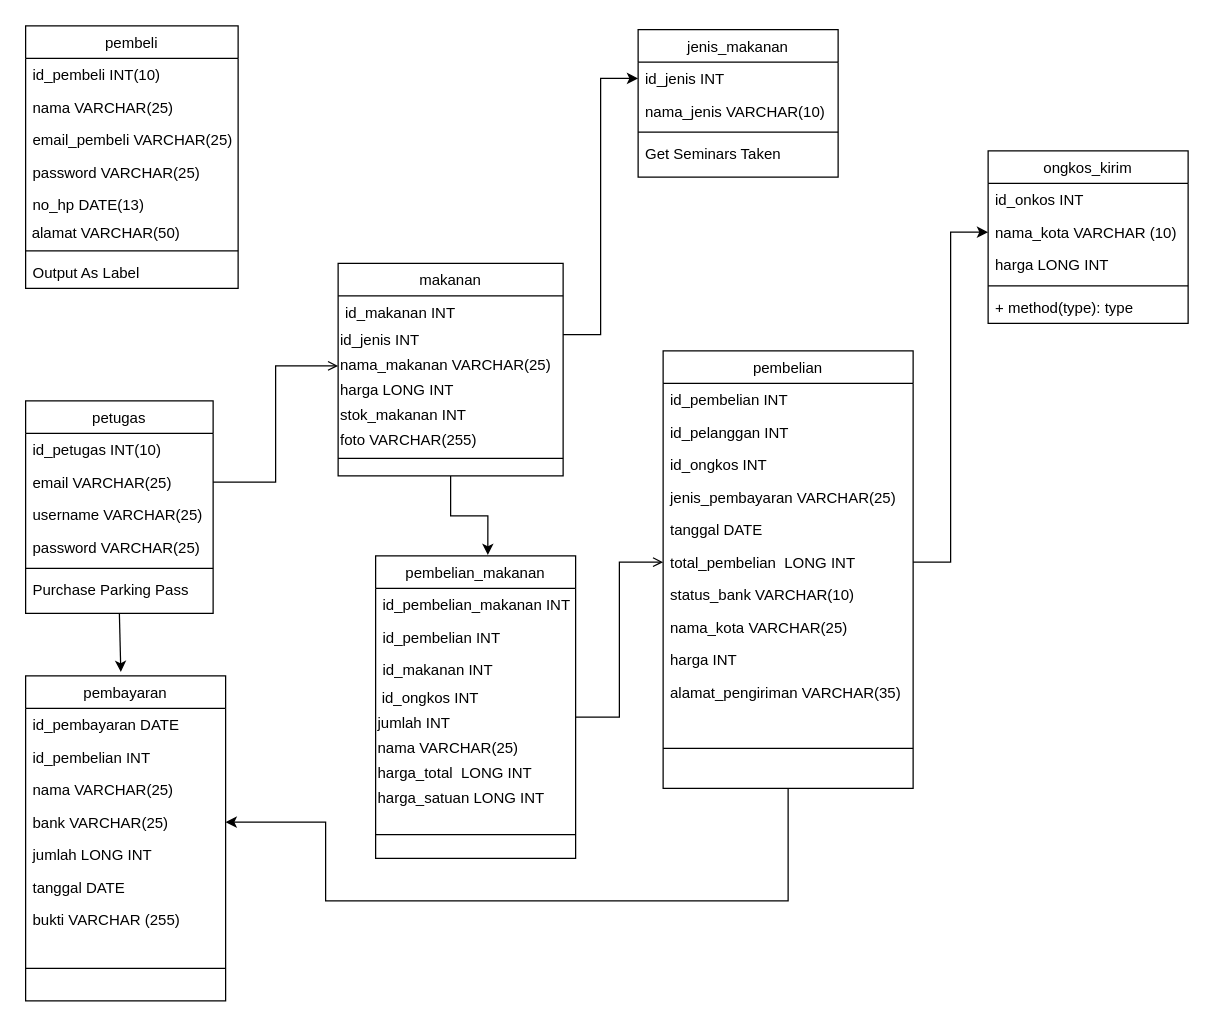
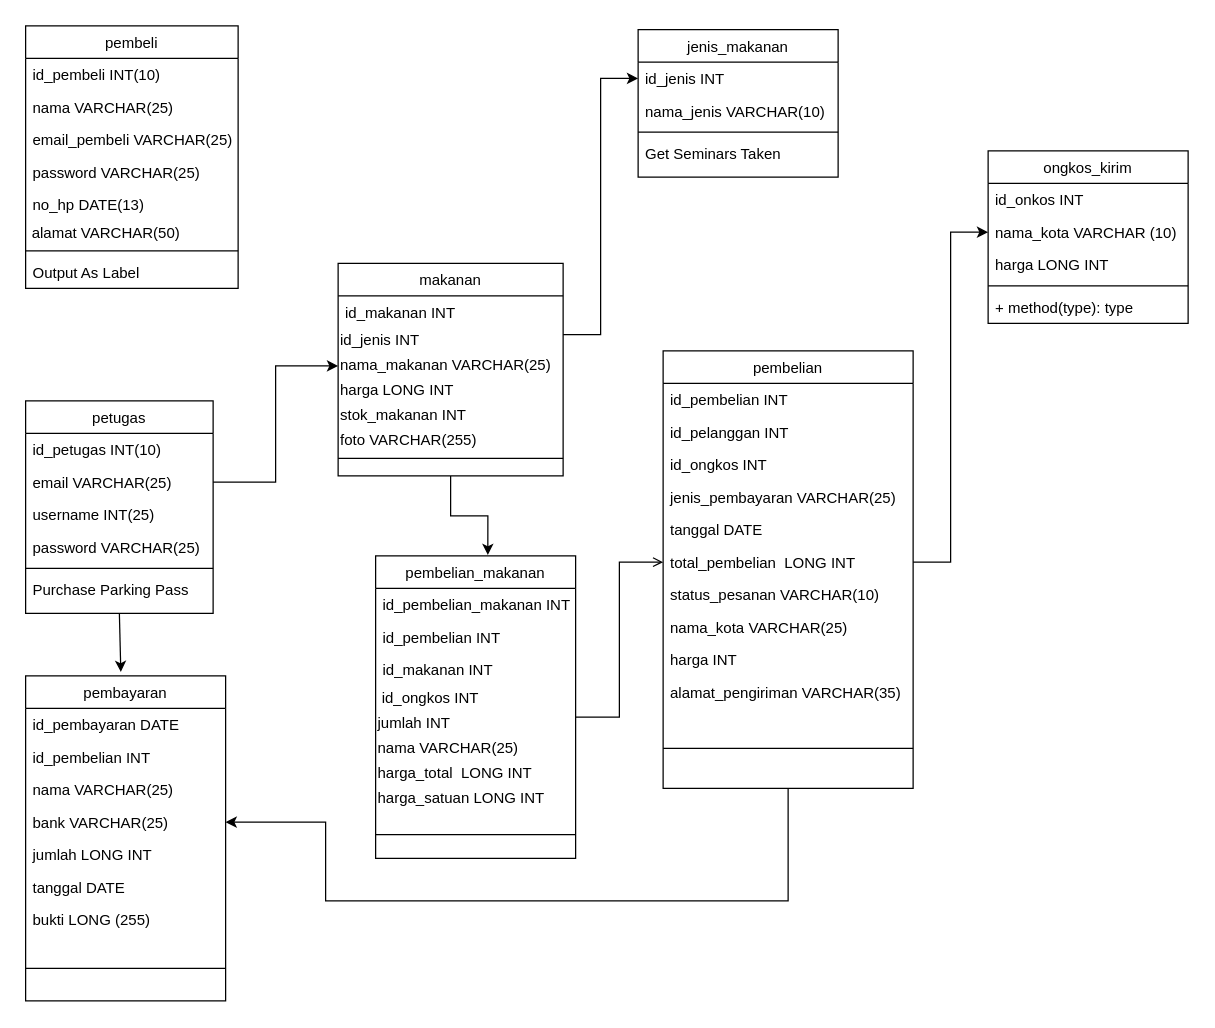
(330, 366) -> (328, 366)
(115, 515) -> (98, 515)
(765, 595) -> (777, 595)
(106, 920) -> (94, 920)
